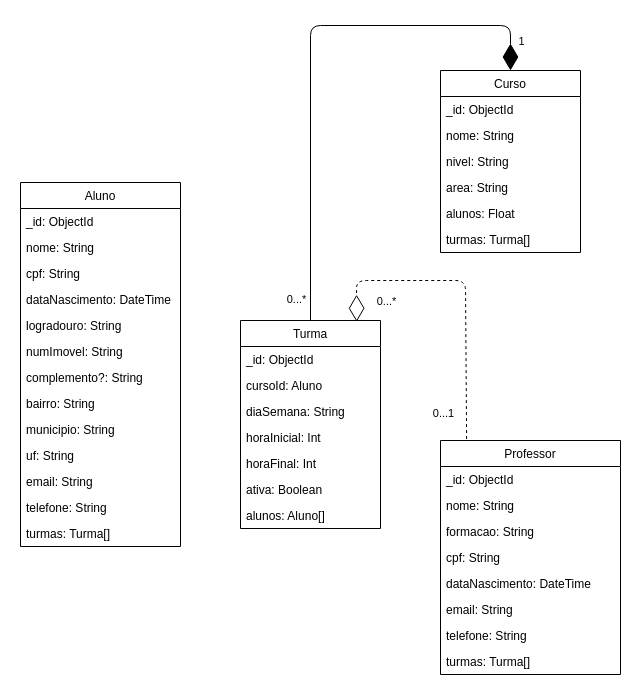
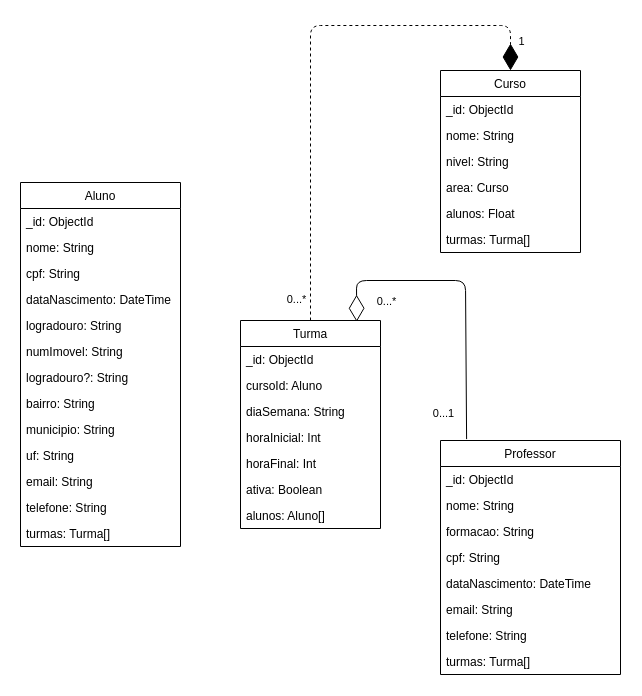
(311, 74) -> (311, 74)
(482, 188) -> (480, 188)
(466, 306) -> (466, 306)
(87, 378) -> (84, 378)
